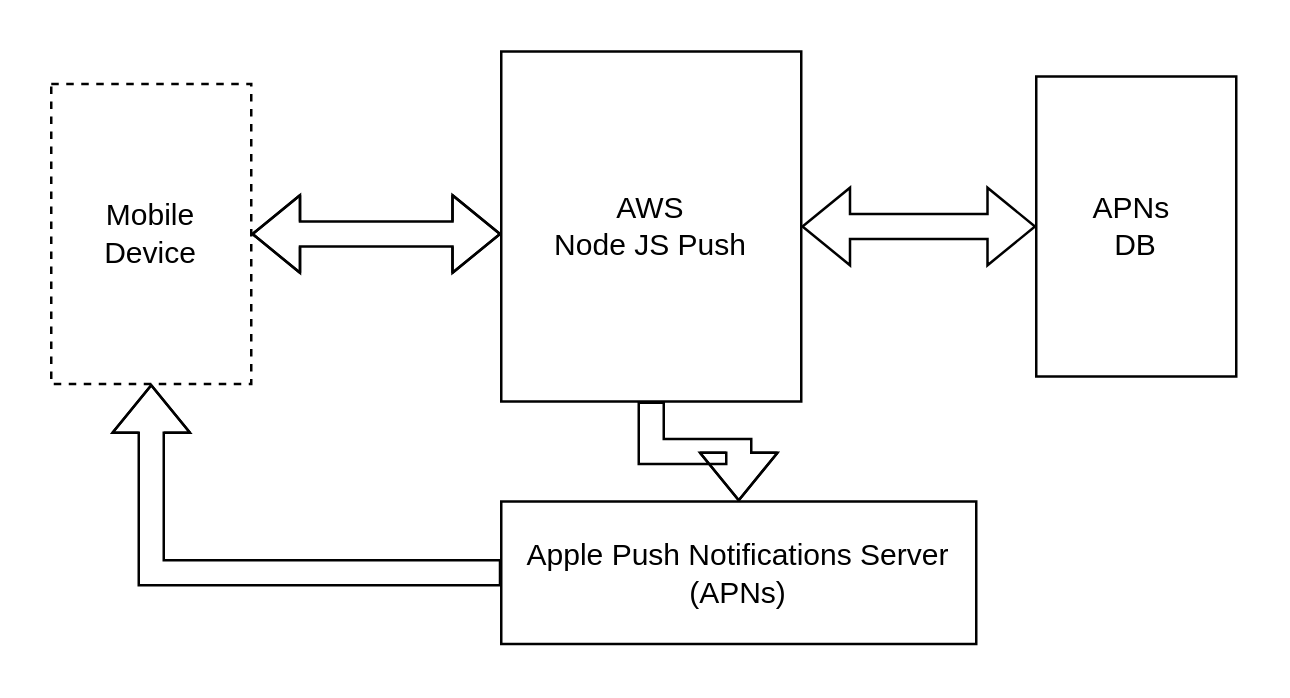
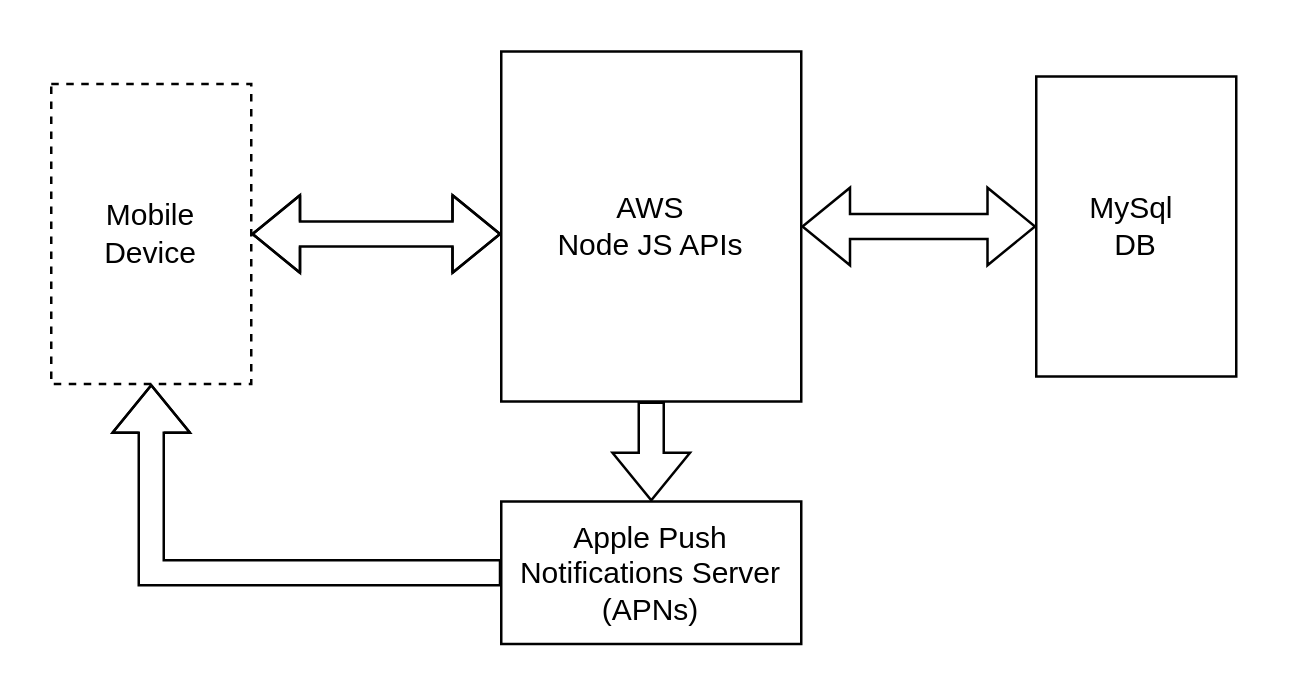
(651, 226) -> (651, 226)
(1136, 226) -> (1136, 226)
(739, 573) -> (651, 573)
